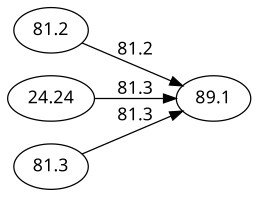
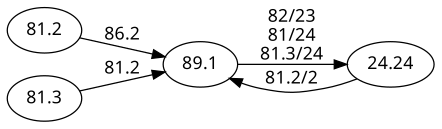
(136, 50) -> (122, 35)
none -> (286, 64)
(136, 89) -> (292, 79)
(136, 116) -> (122, 69)
